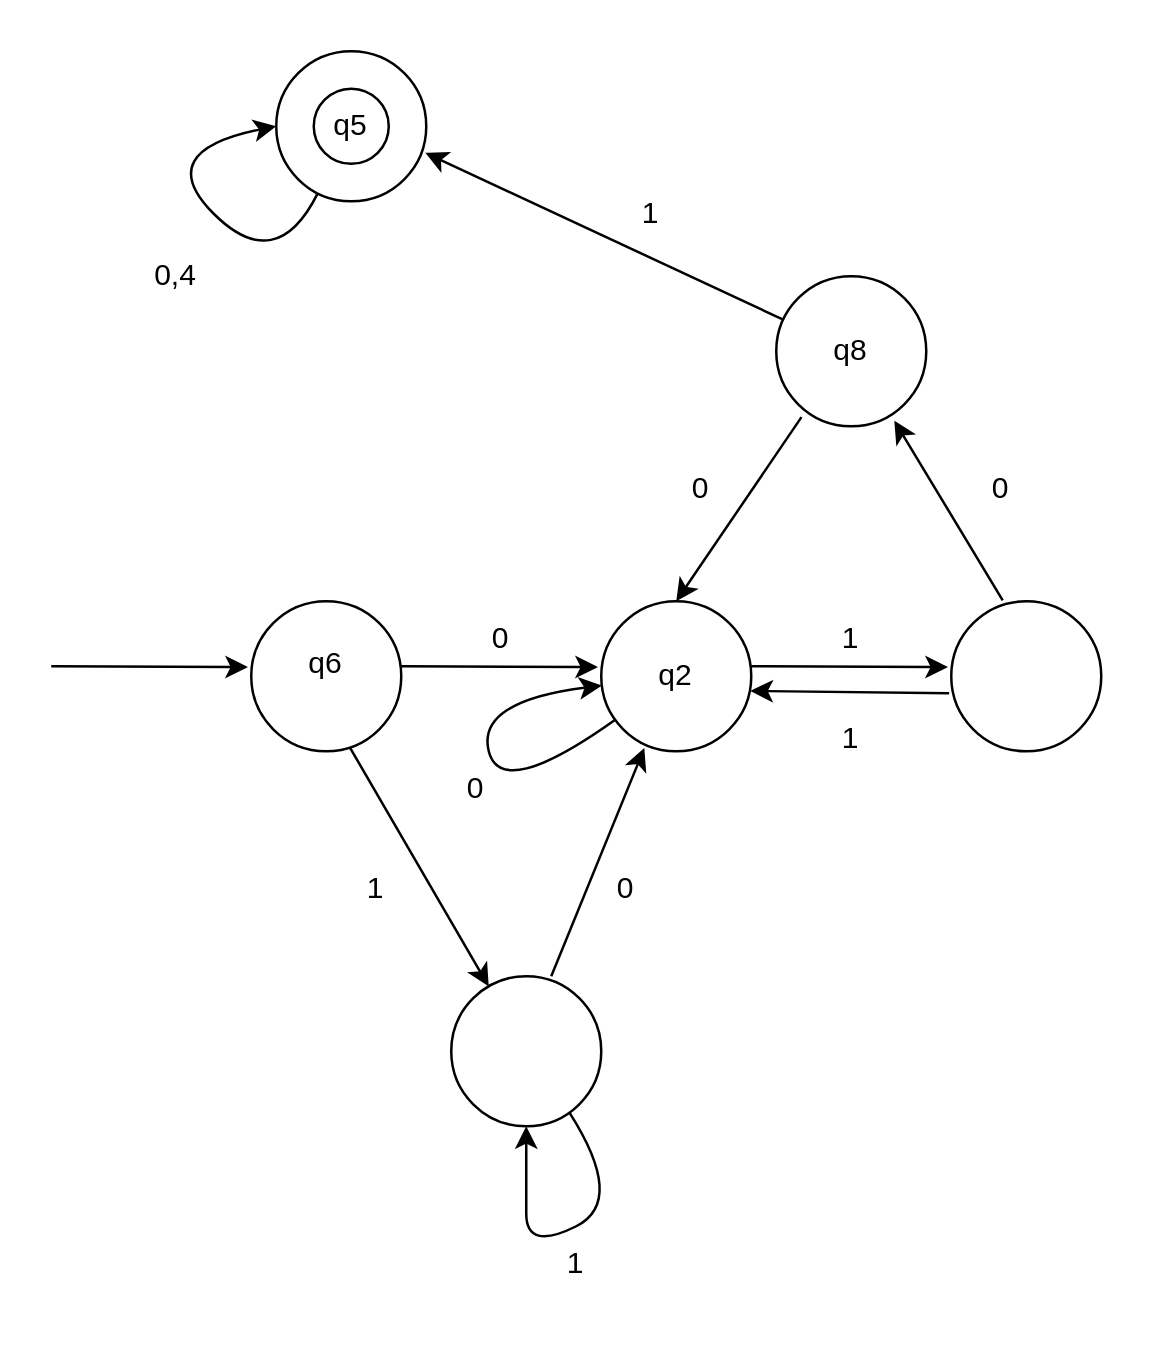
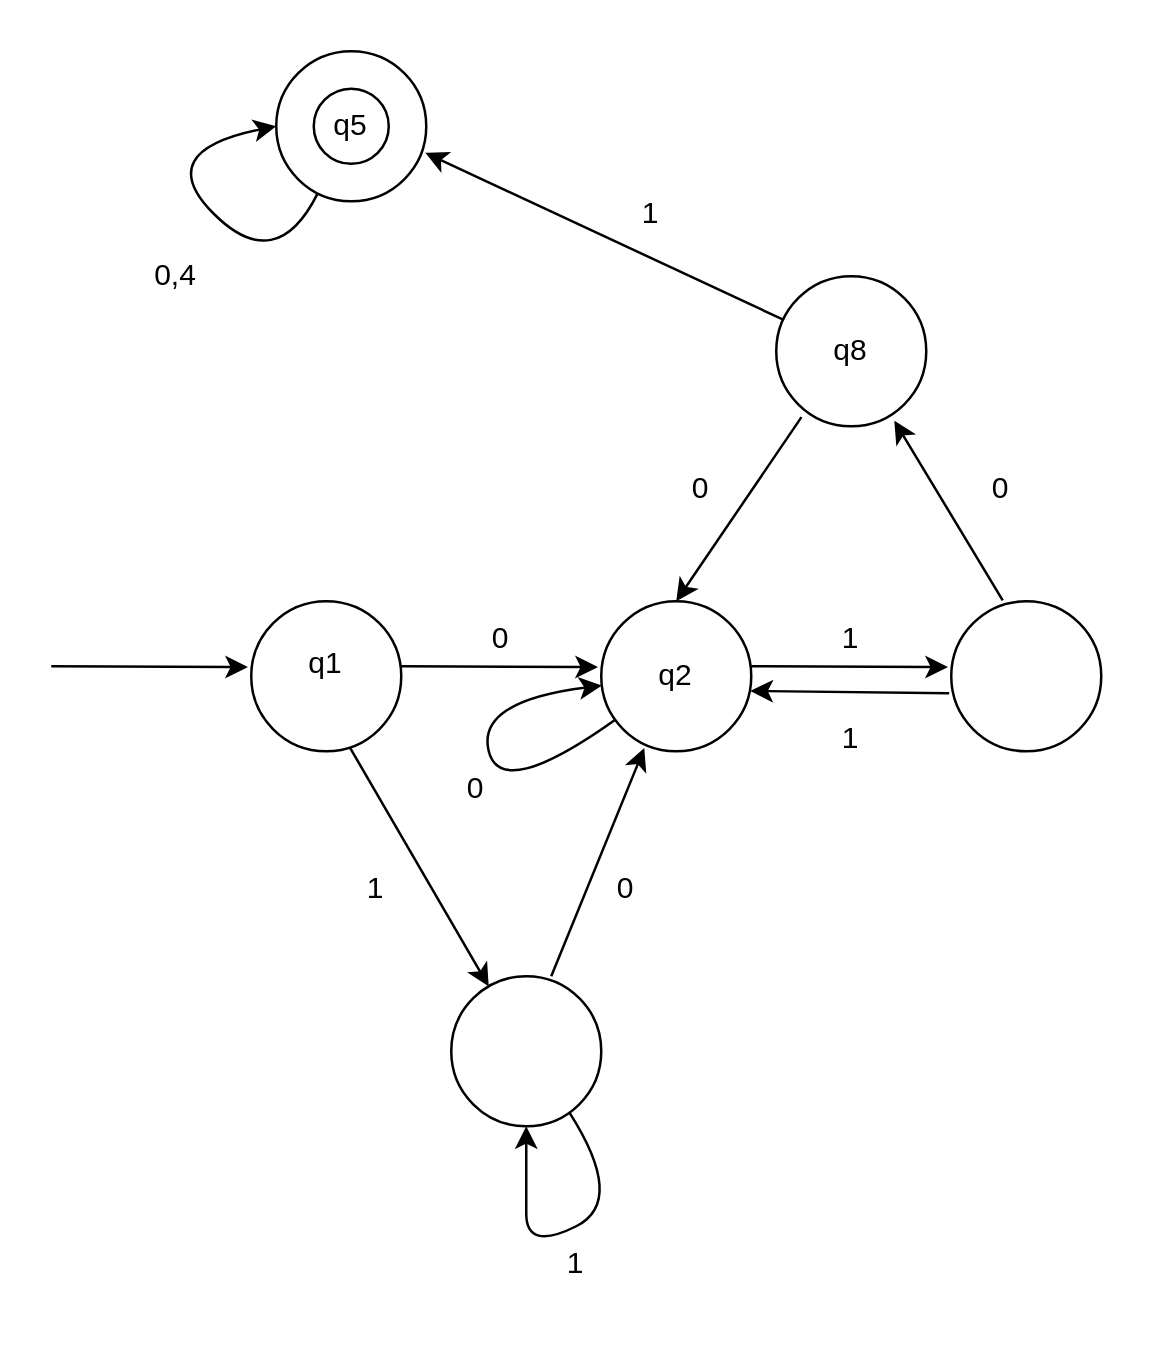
(326, 664) -> (326, 664)
